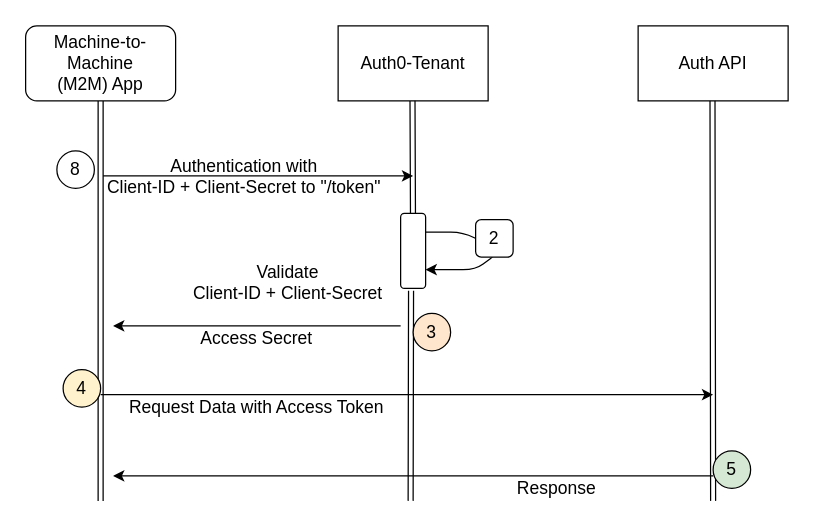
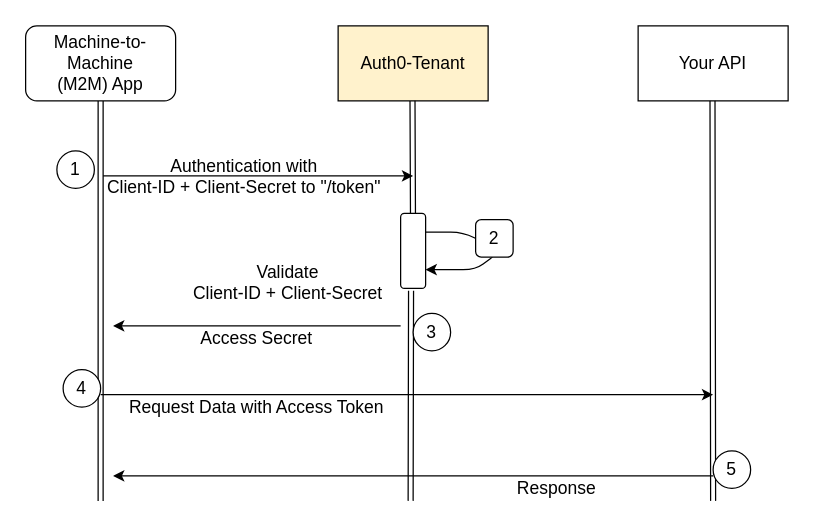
(413, 63) -> (413, 63)
(713, 63) -> (713, 63)
(76, 169) -> (76, 169)
(432, 332) -> (432, 332)
(82, 388) -> (82, 388)
(732, 469) -> (732, 469)
